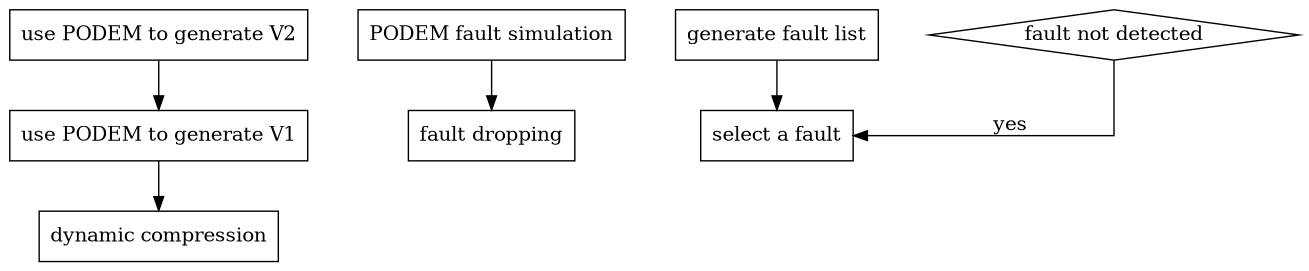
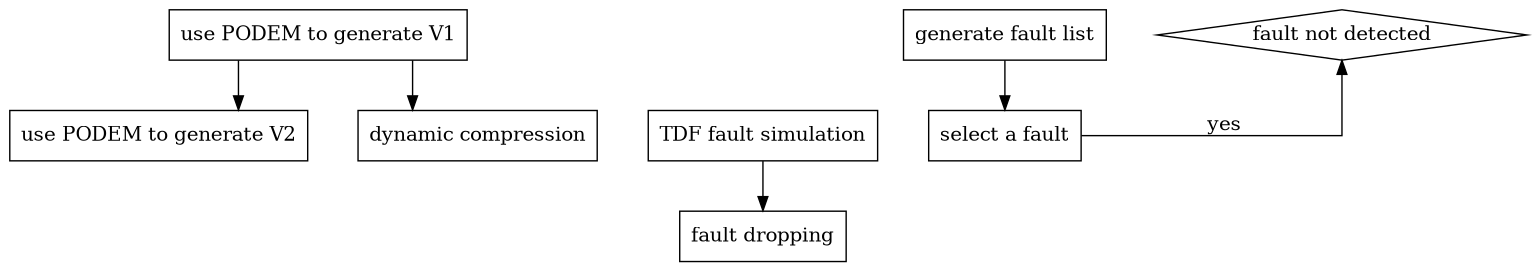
(492, 35) -> (763, 136)
(159, 78) -> (238, 78)
(1028, 136) -> (1242, 136)
